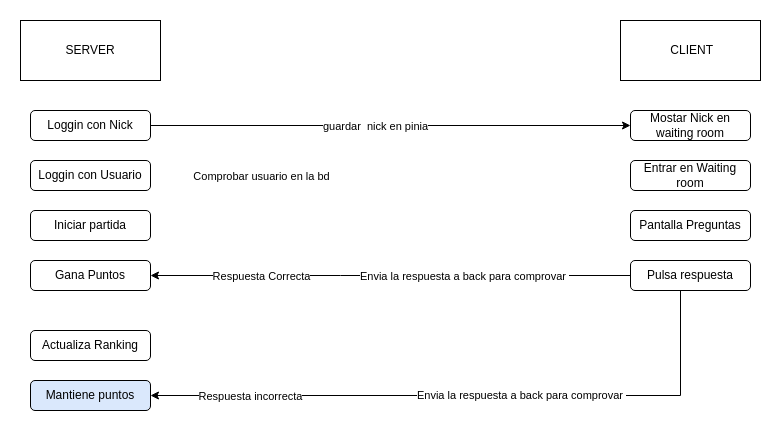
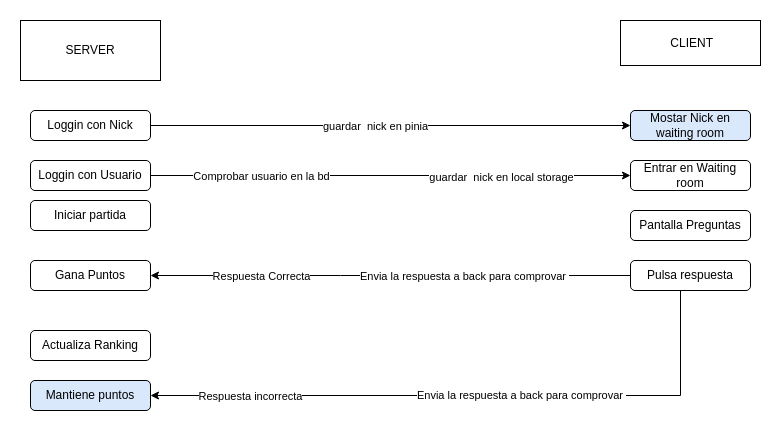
(691, 51) -> (691, 43)
(691, 126) -> (691, 126)
none -> (476, 176)
(91, 226) -> (91, 216)
